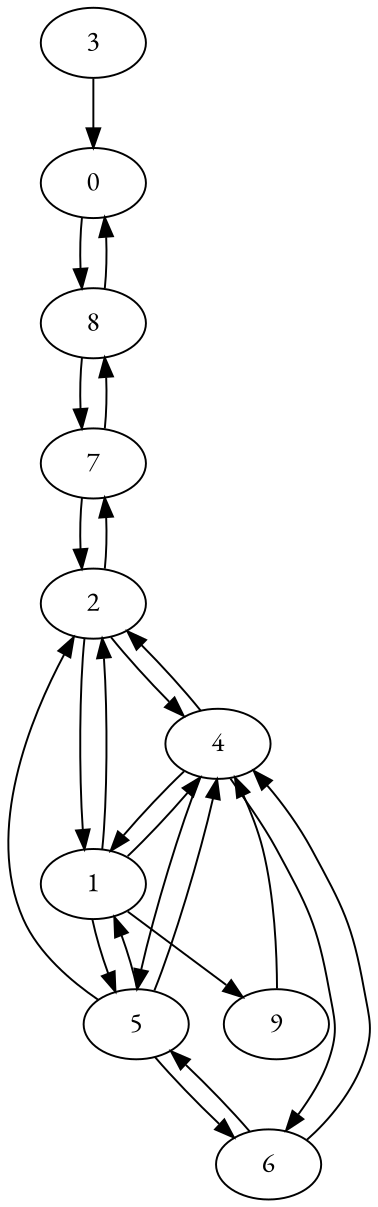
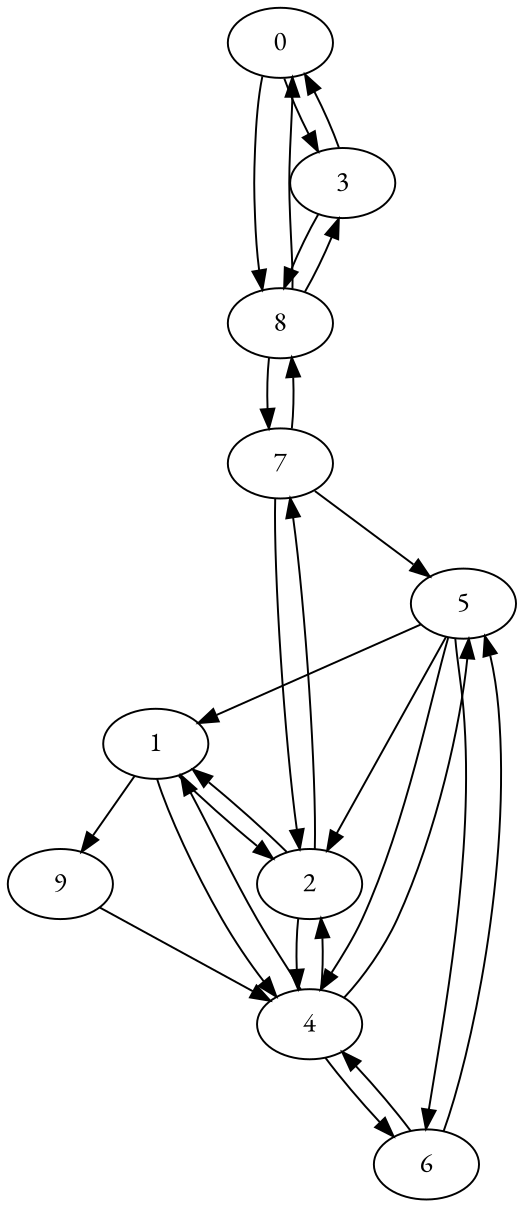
none -> (296, 107)
none -> (304, 242)
none -> (319, 265)
(99, 947) -> (364, 528)
